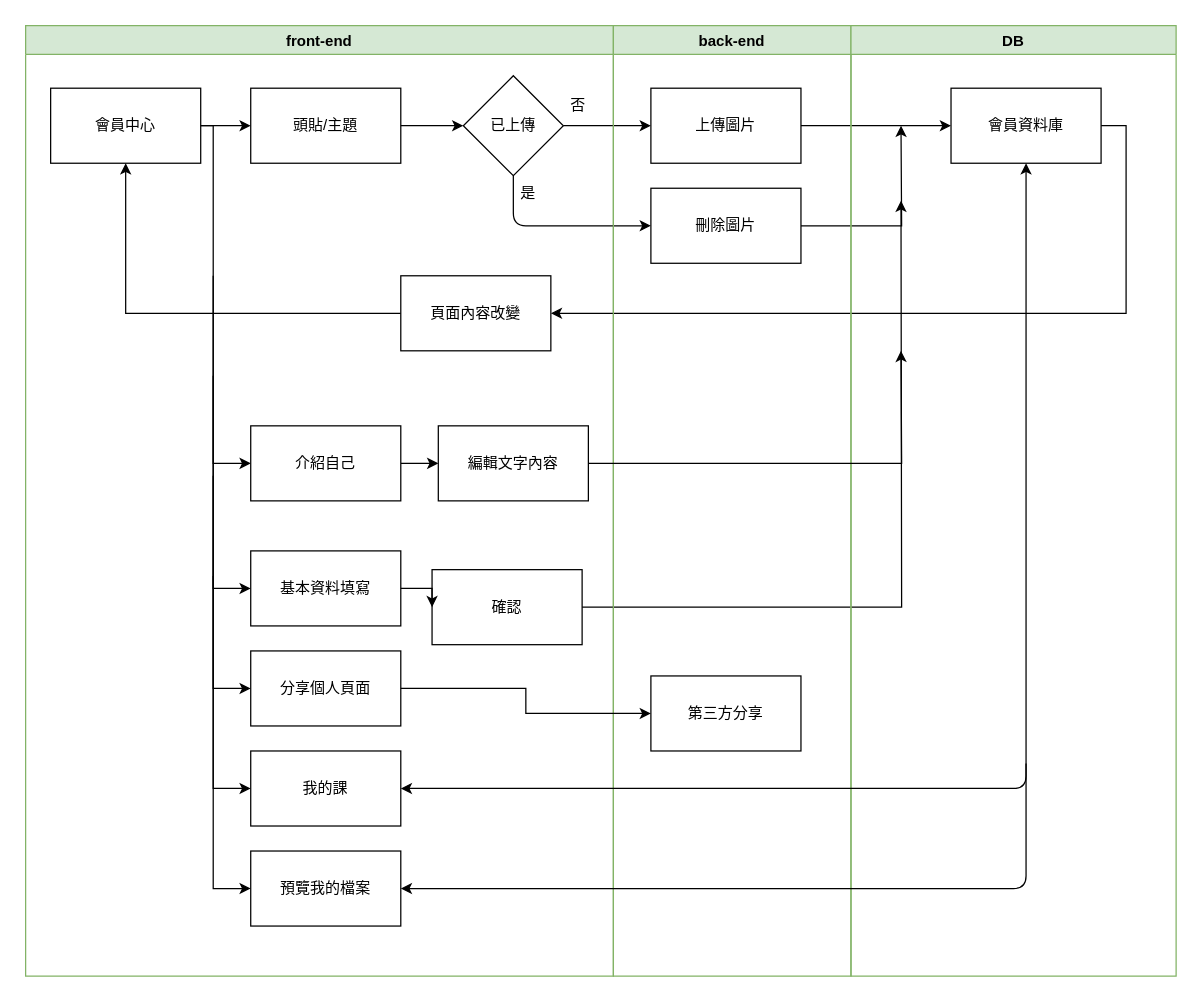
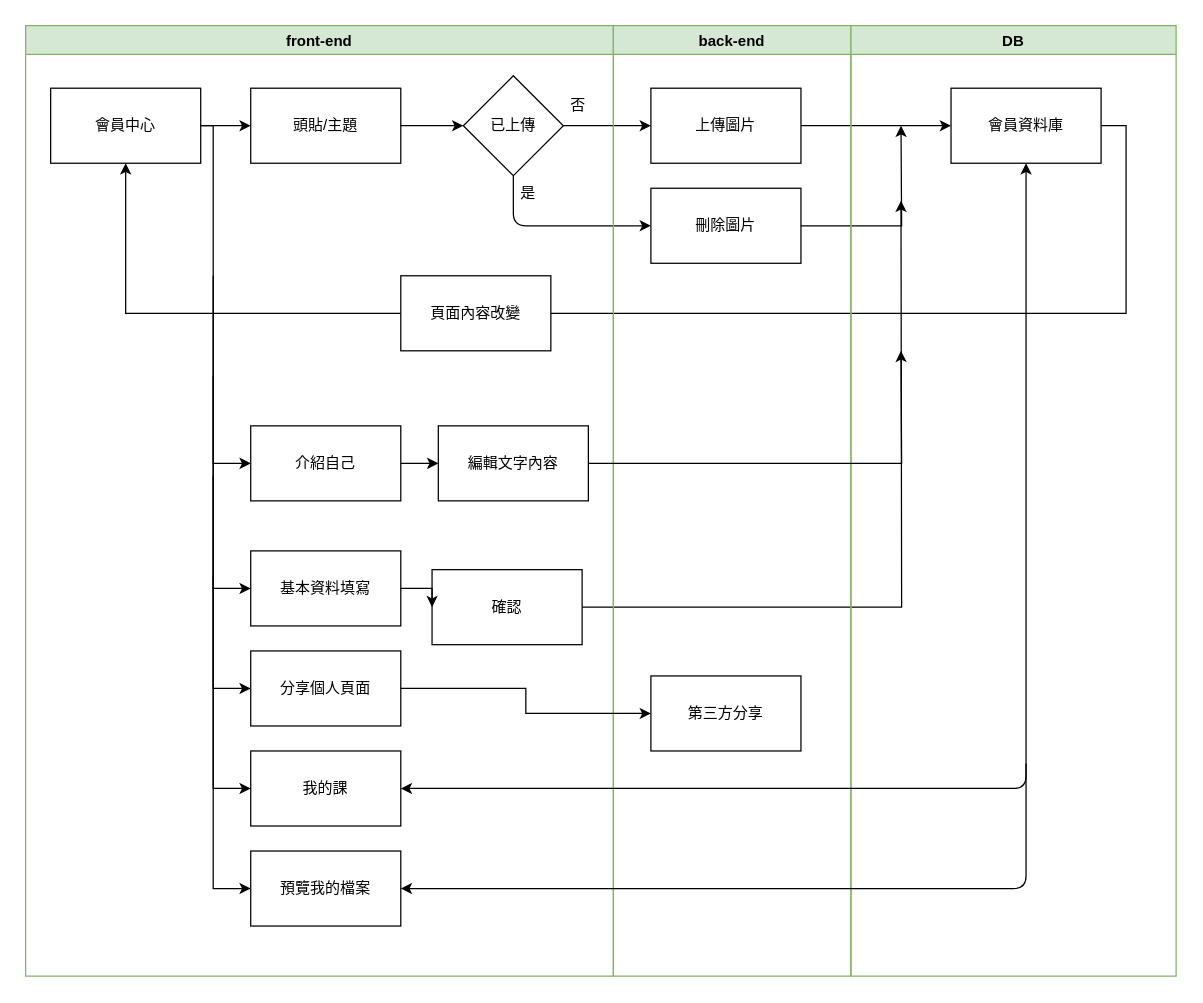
(561, 313) -> (557, 313)
